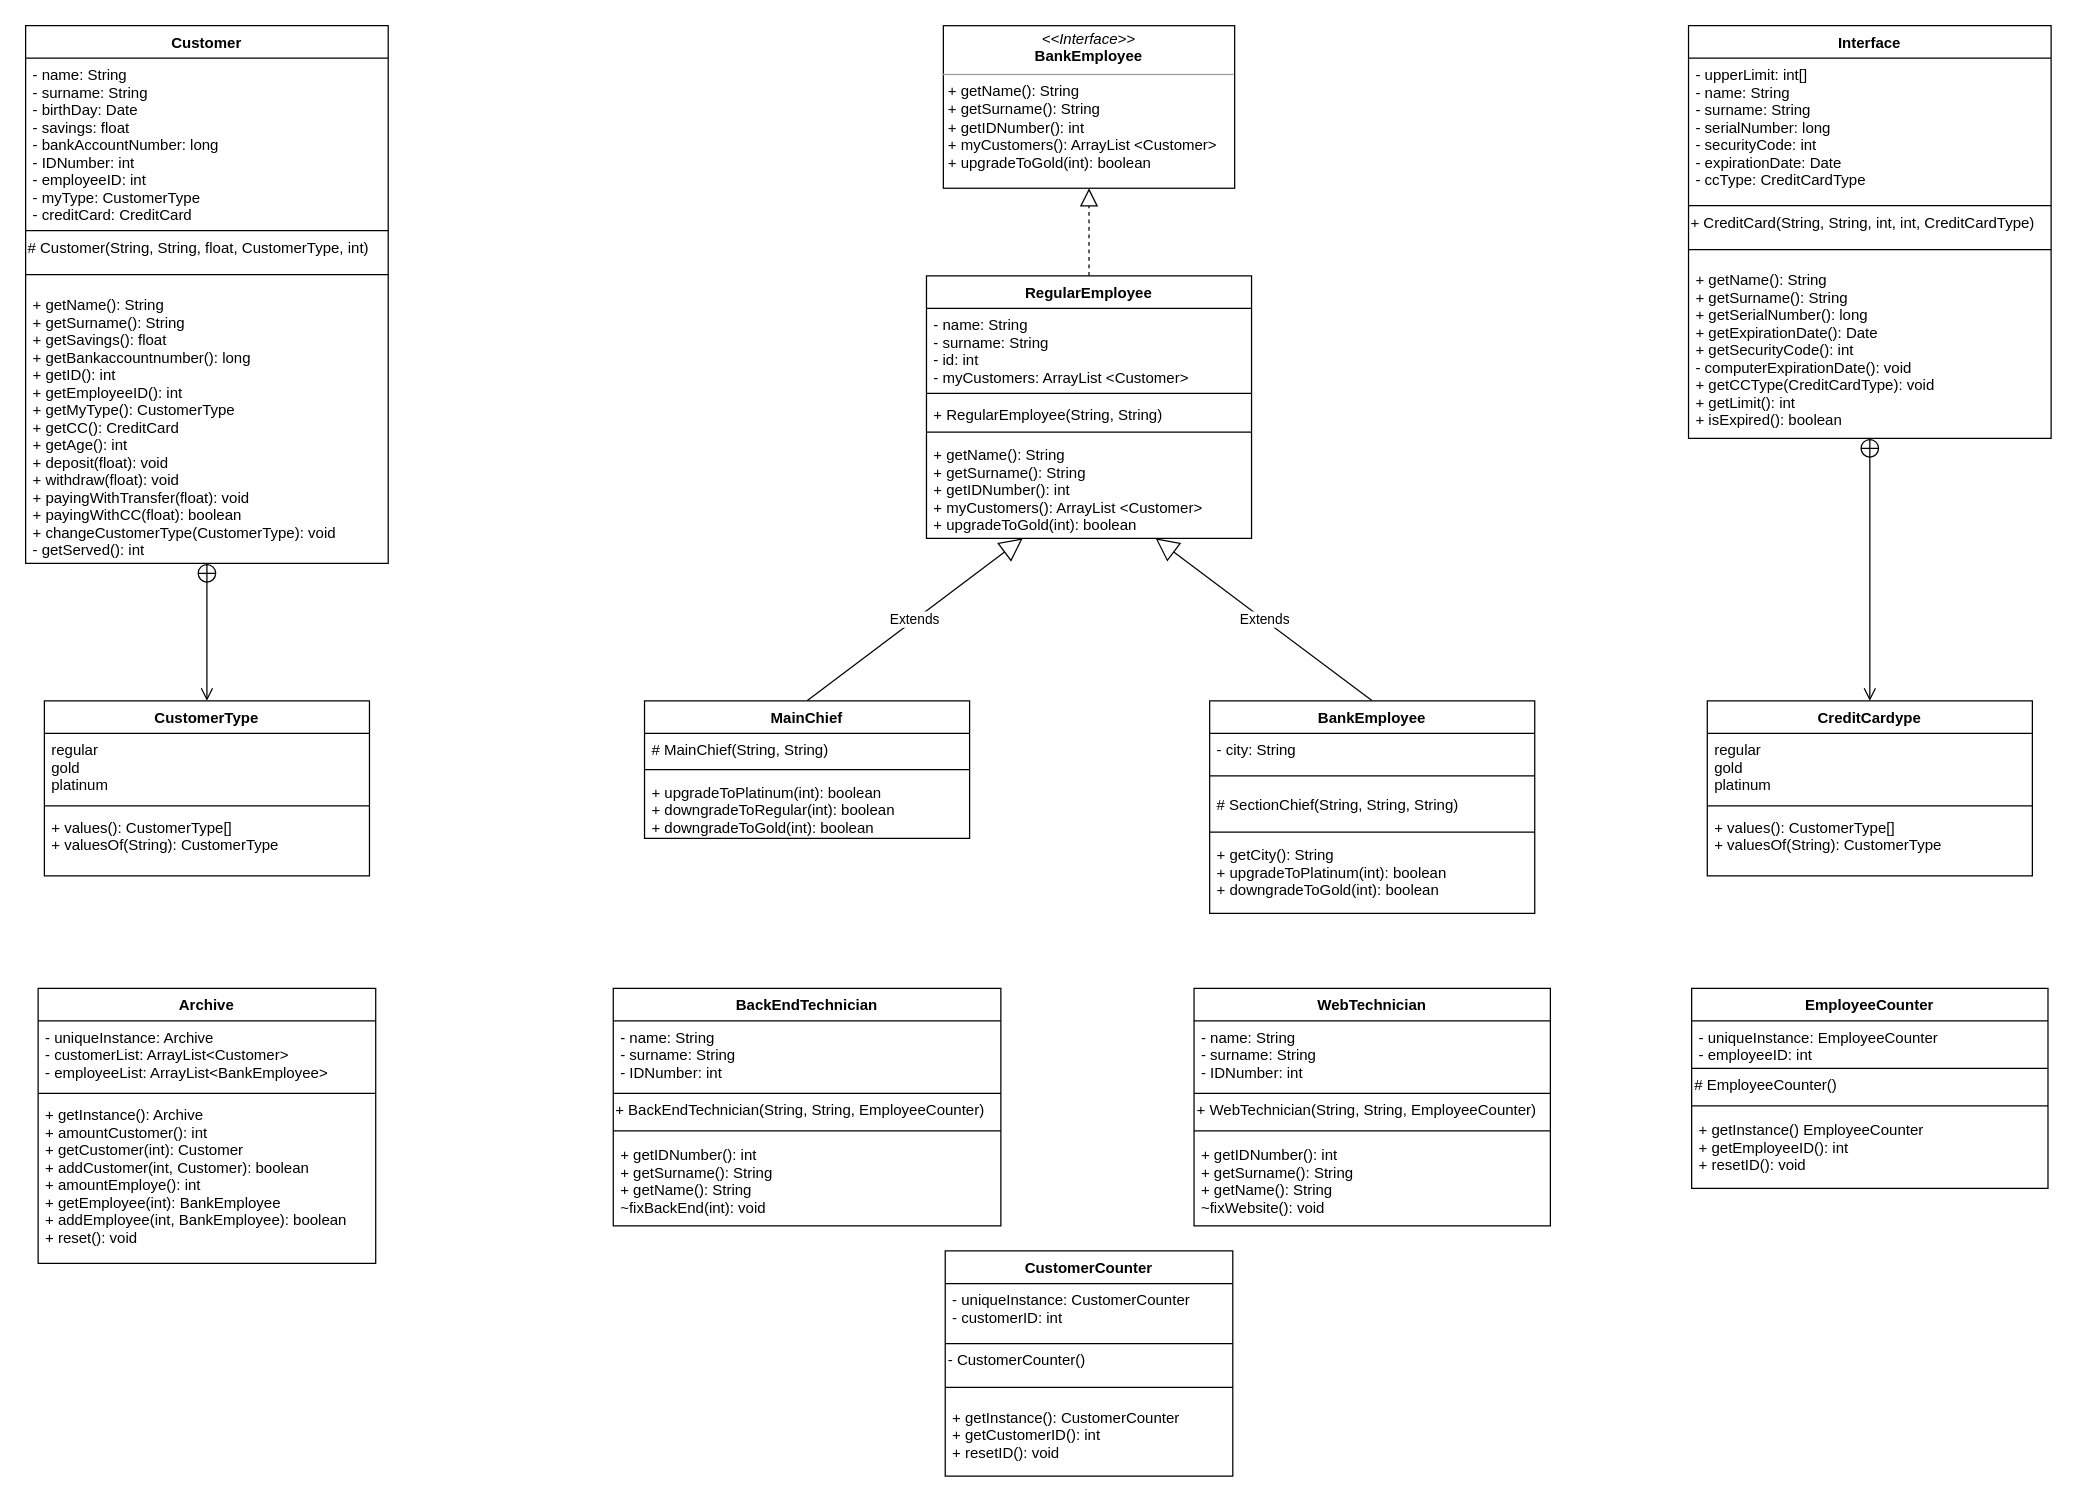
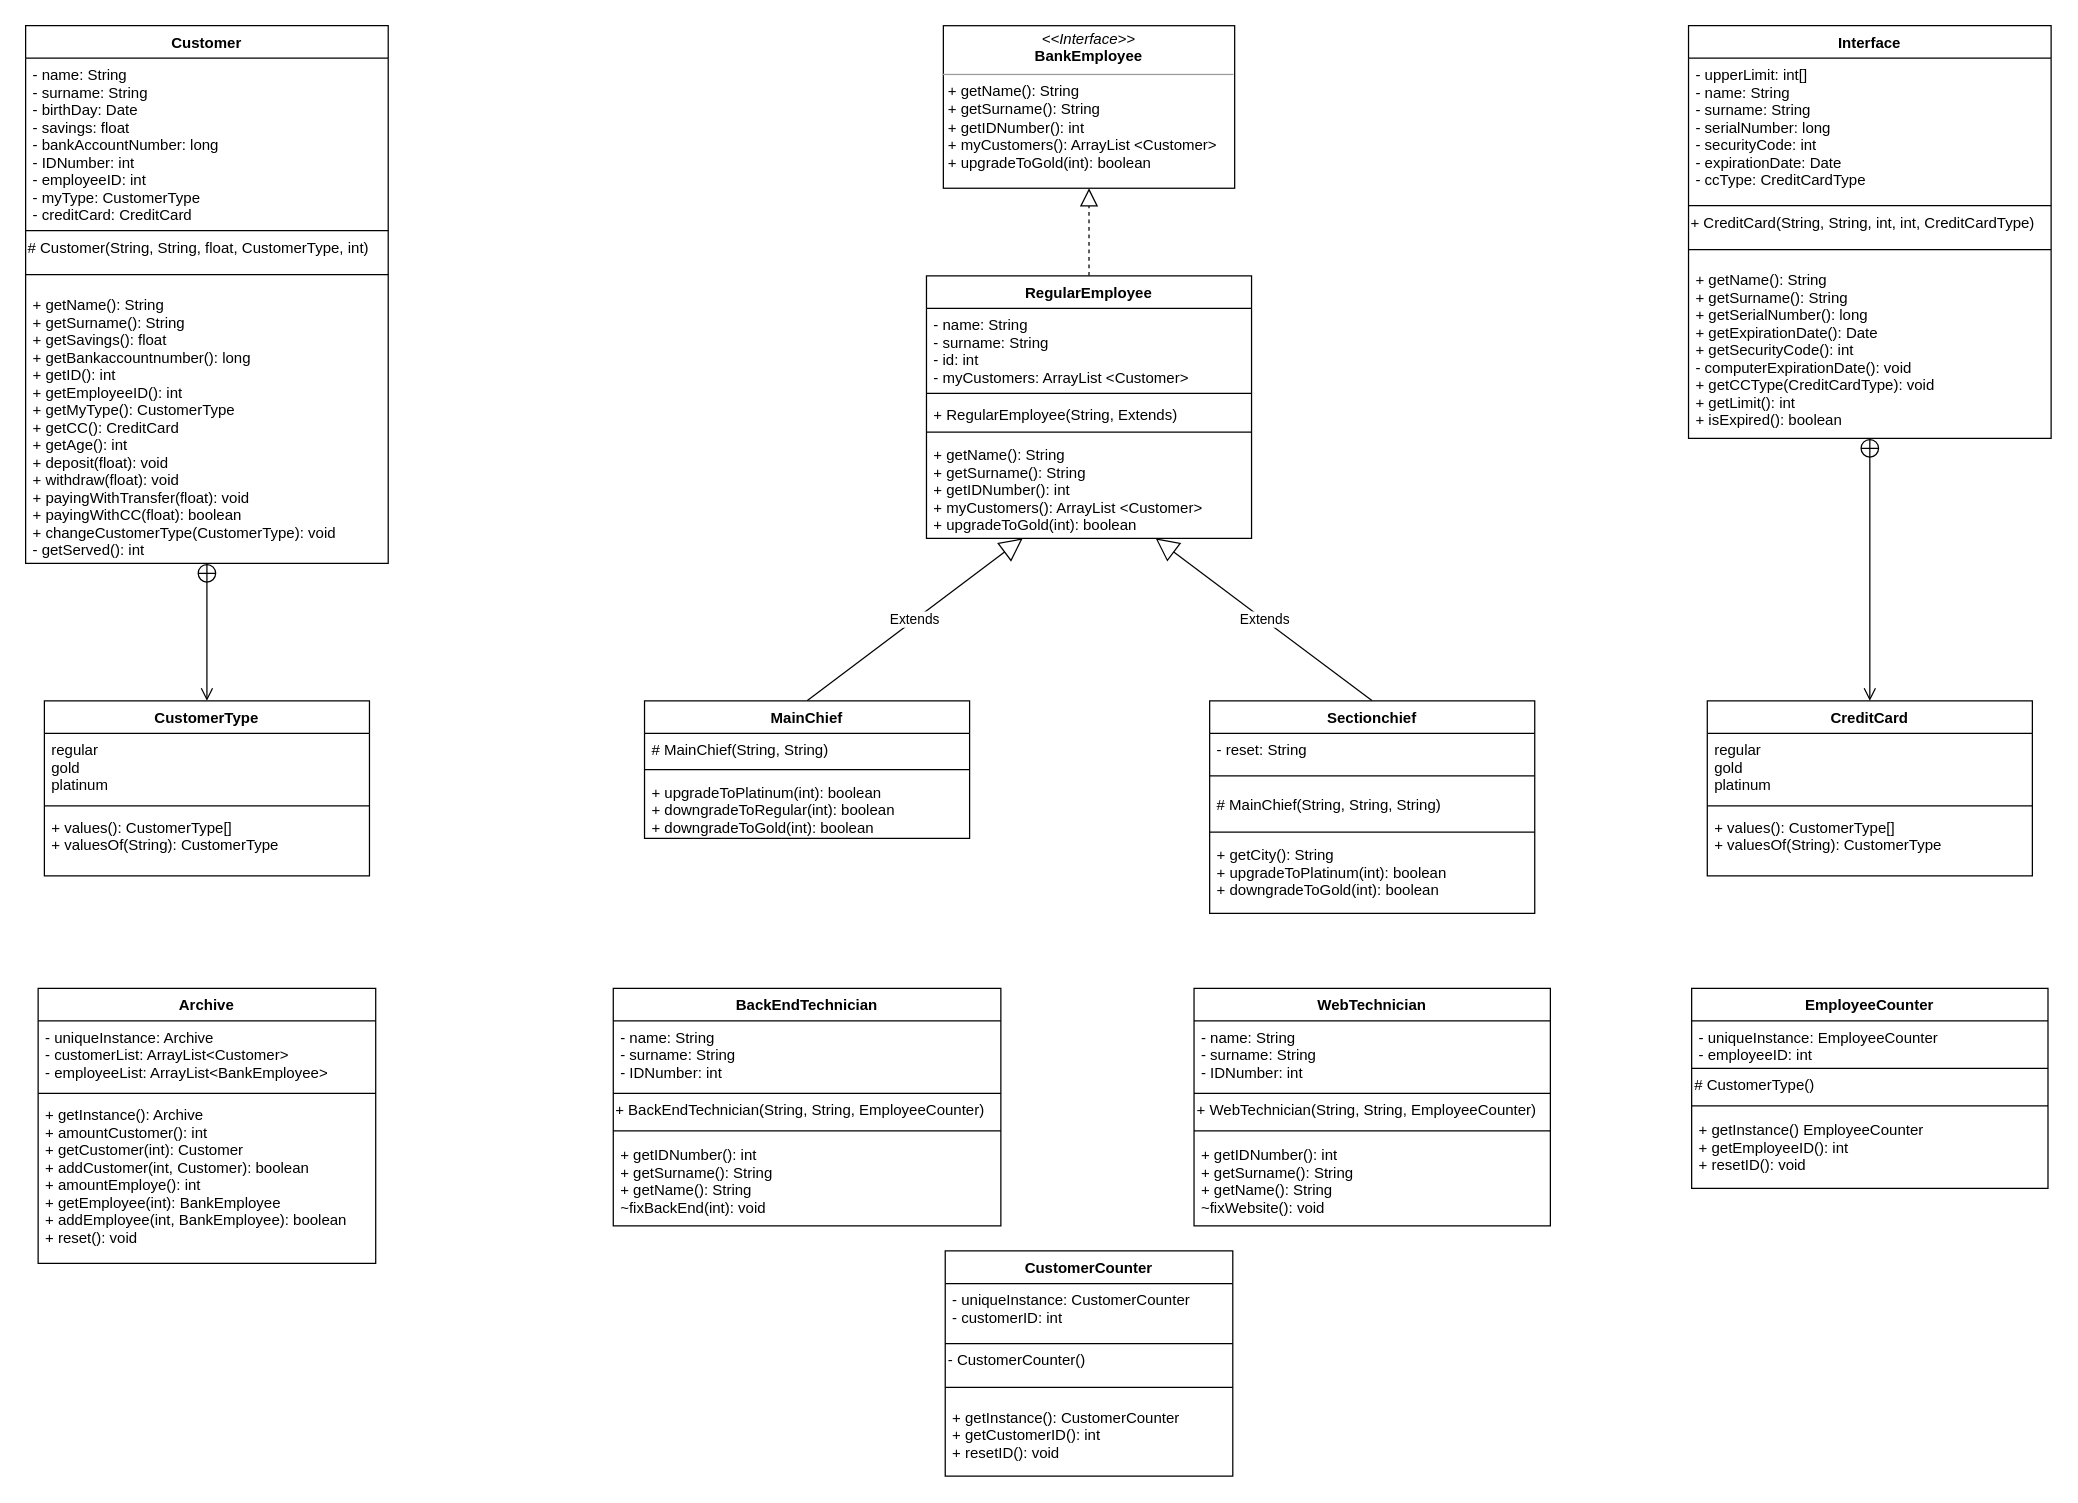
(1058, 415) -> (1064, 415)
(1371, 718) -> (1371, 718)
(1869, 718) -> (1869, 718)
(1265, 750) -> (1271, 750)
(1356, 805) -> (1344, 805)
(1770, 1086) -> (1760, 1086)
